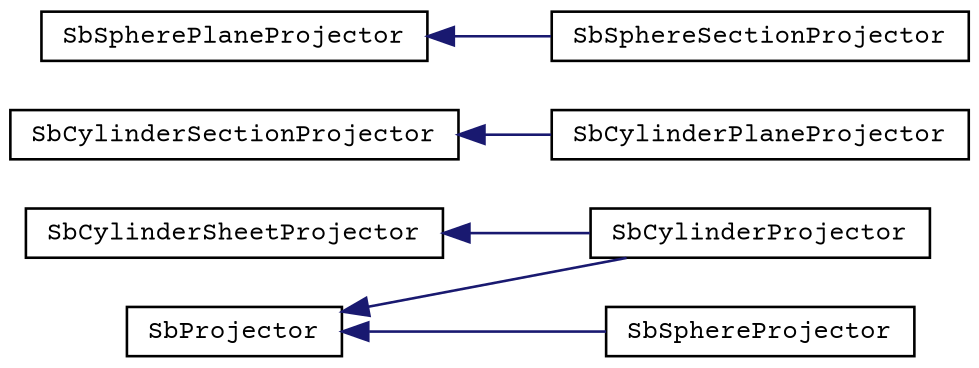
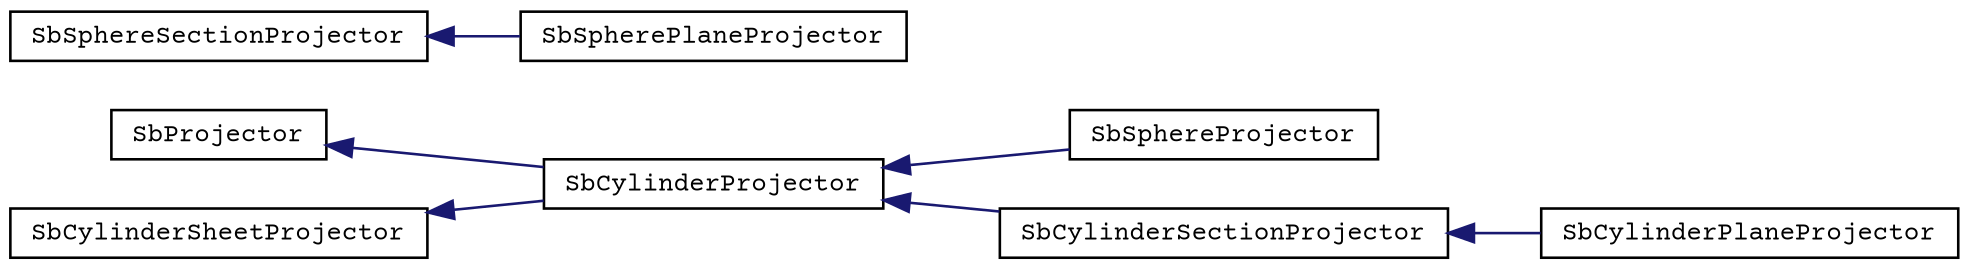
(503, 36) -> (487, 36)
none -> (955, 207)
(488, 332) -> (990, 157)
